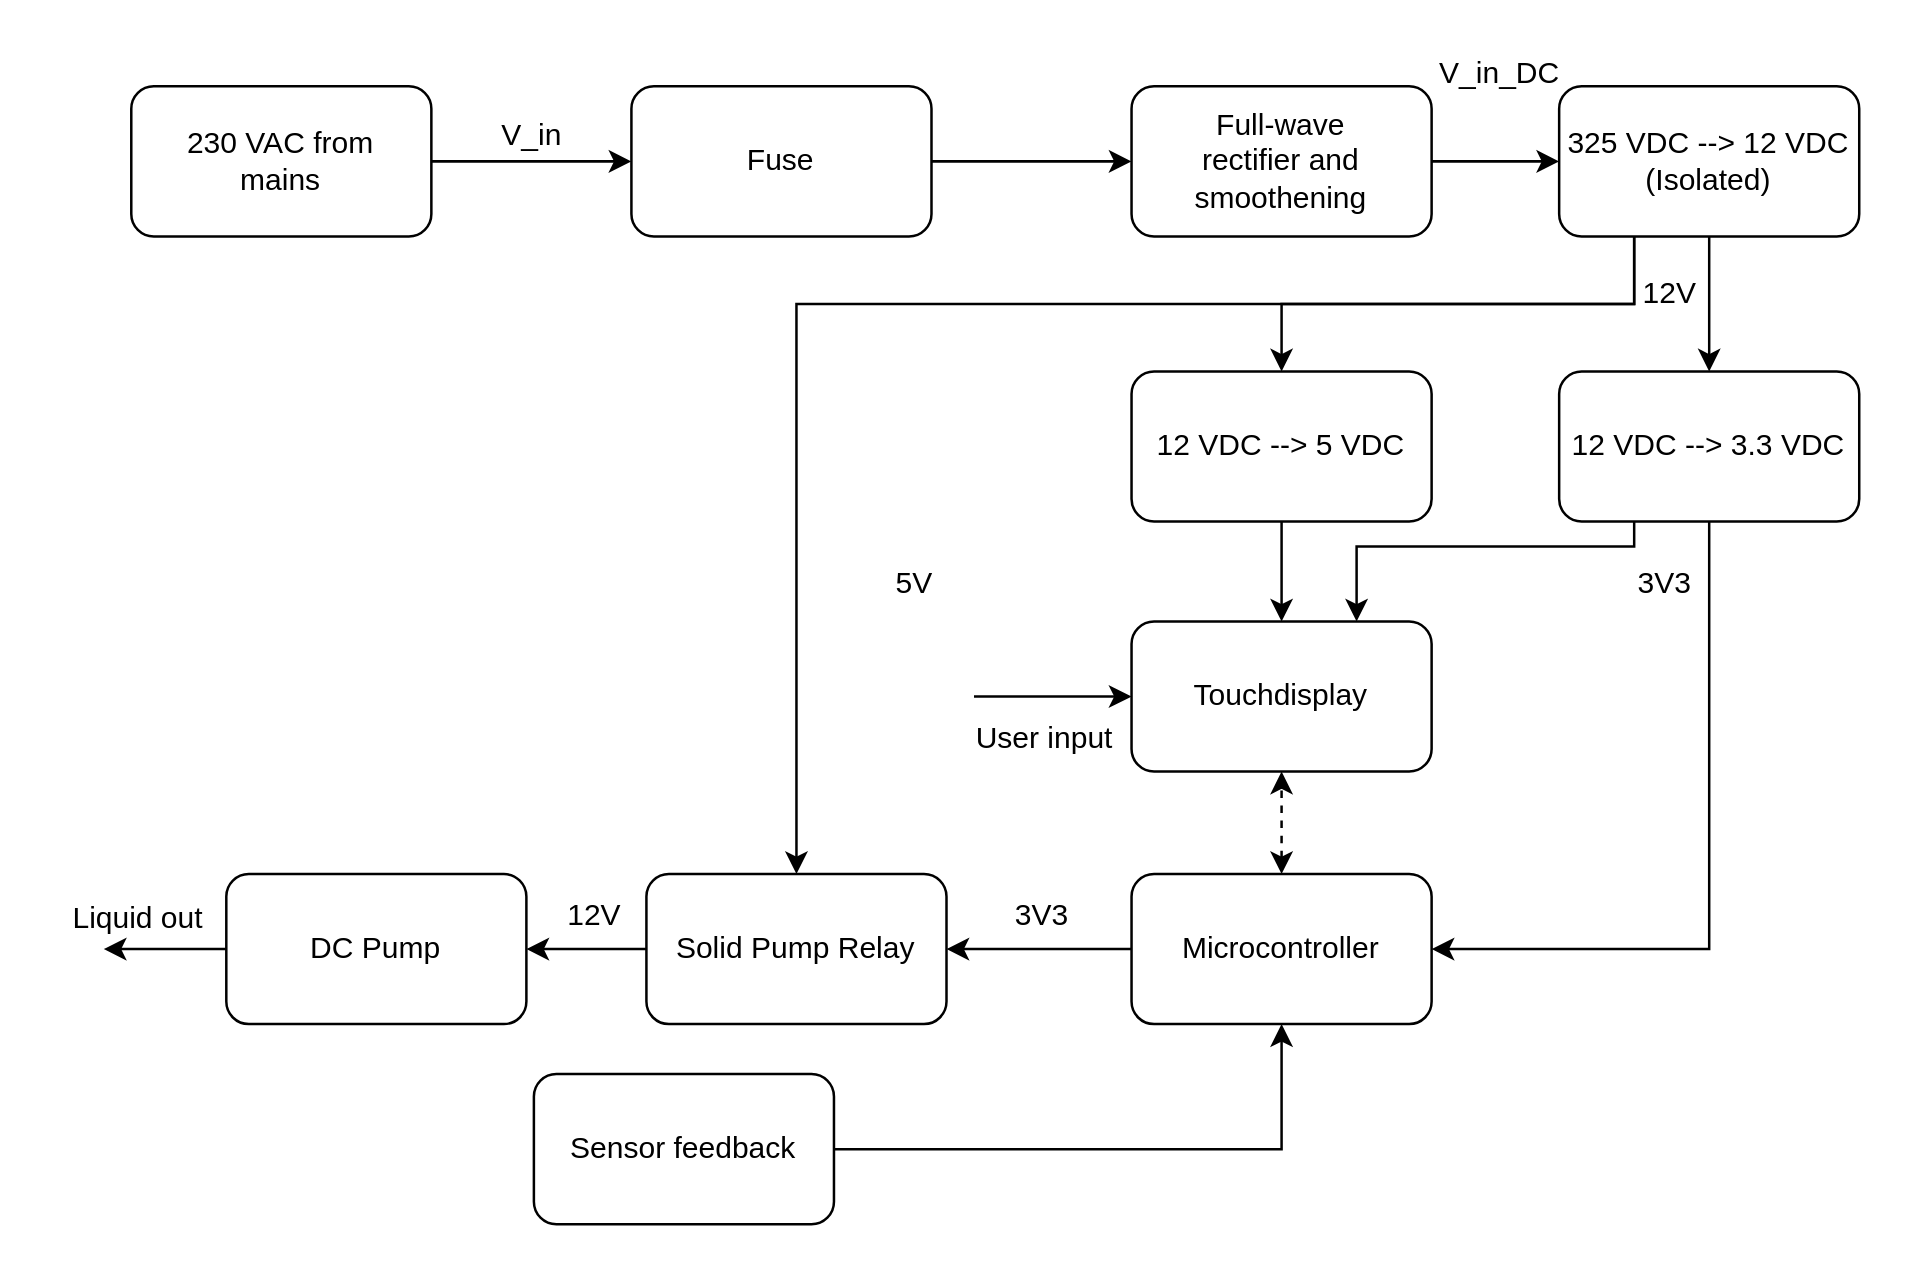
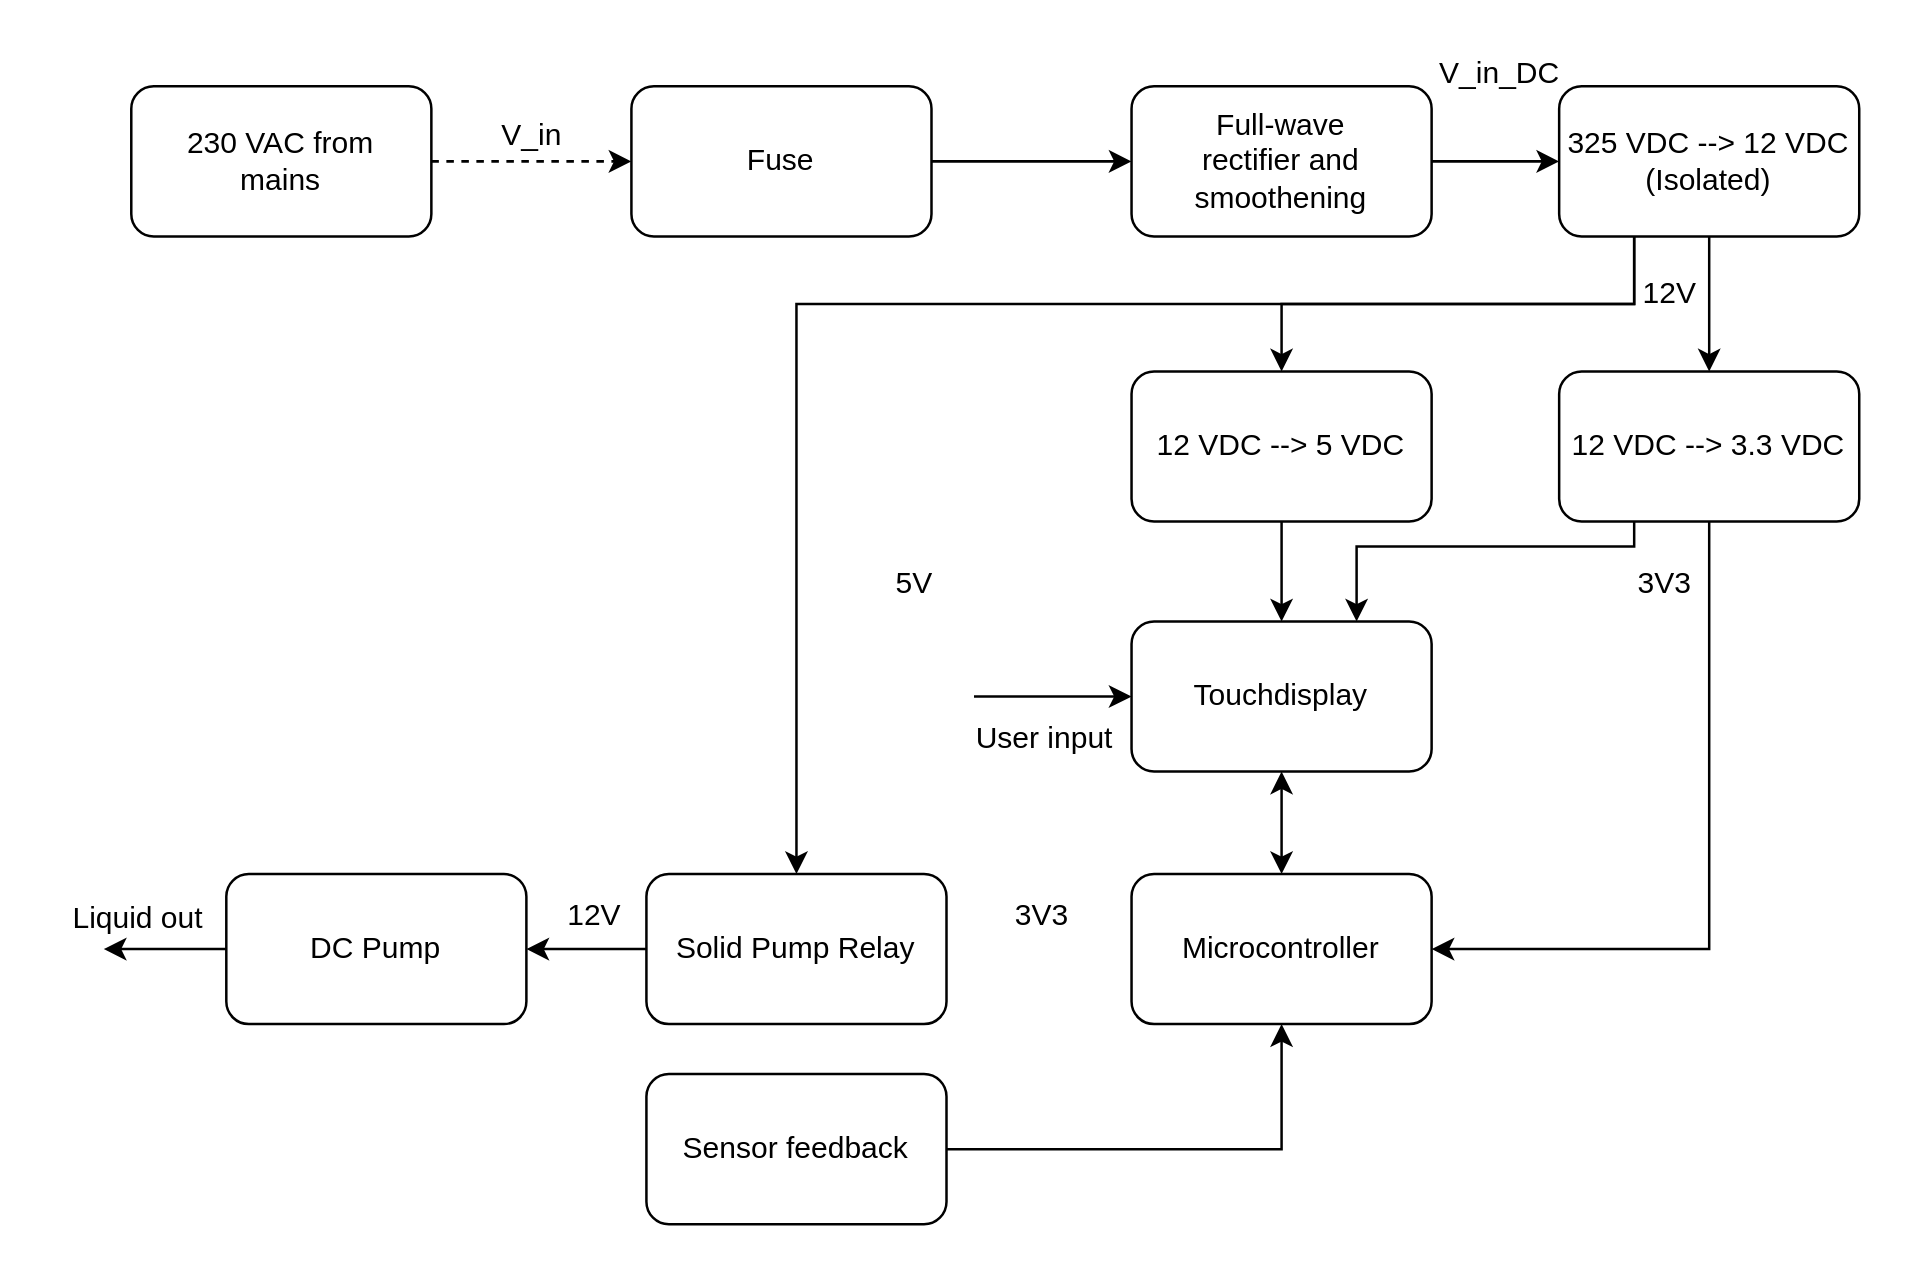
(522, 161) -> (522, 161)
(1281, 819) -> (1281, 819)
(1047, 949) -> none
(684, 1149) -> (796, 1149)
